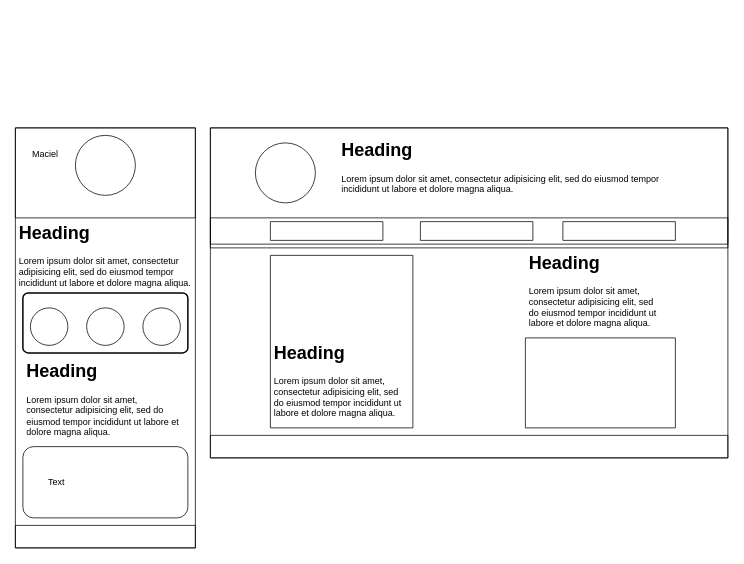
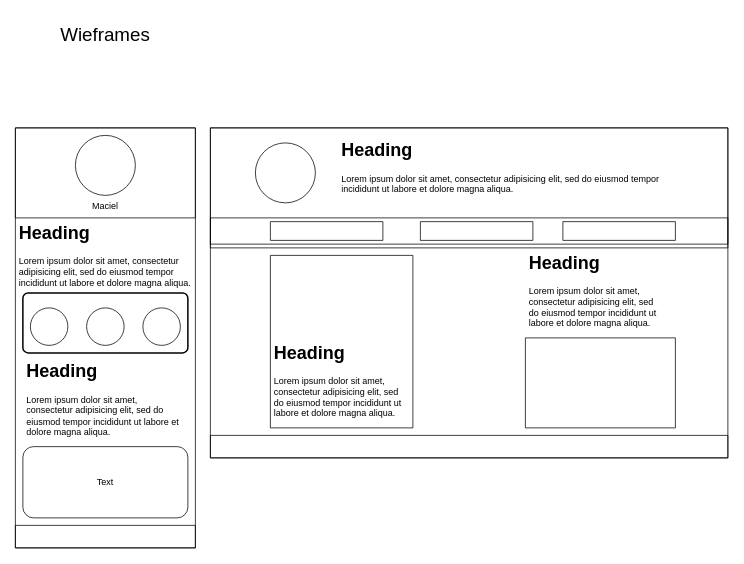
none -> (105, 34)
(45, 154) -> (105, 207)
(57, 482) -> (105, 482)
